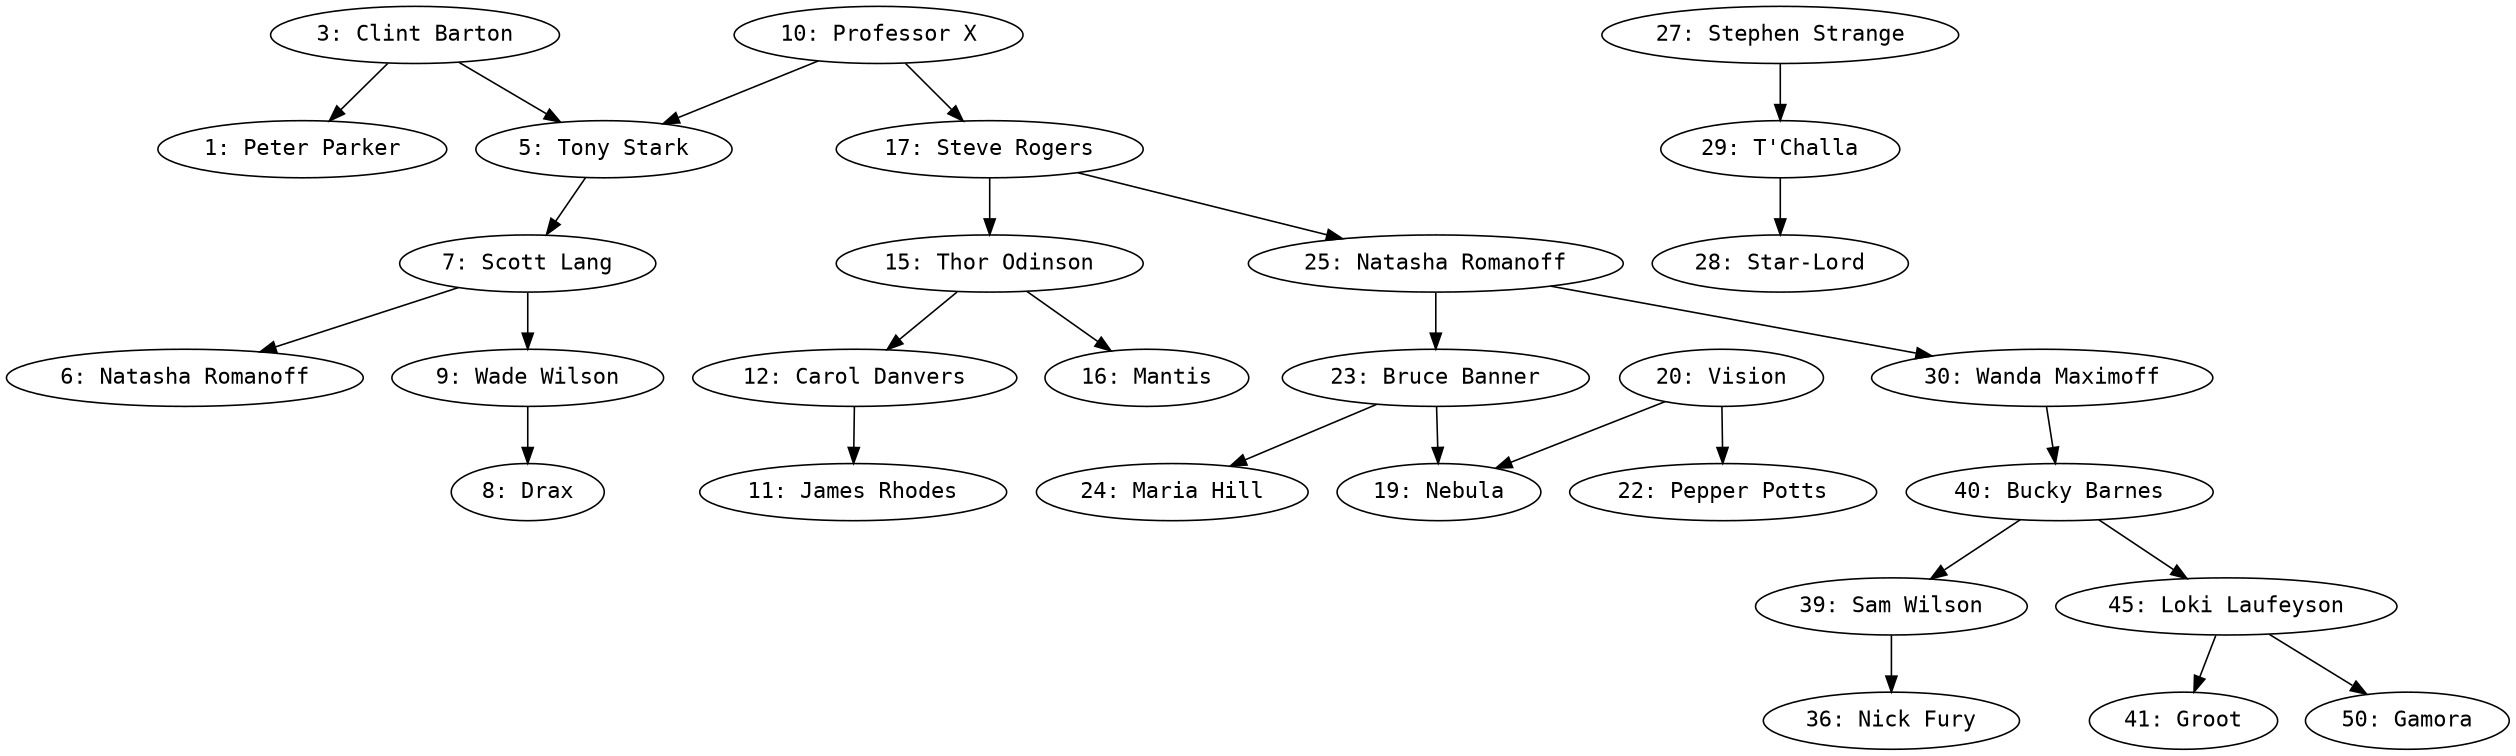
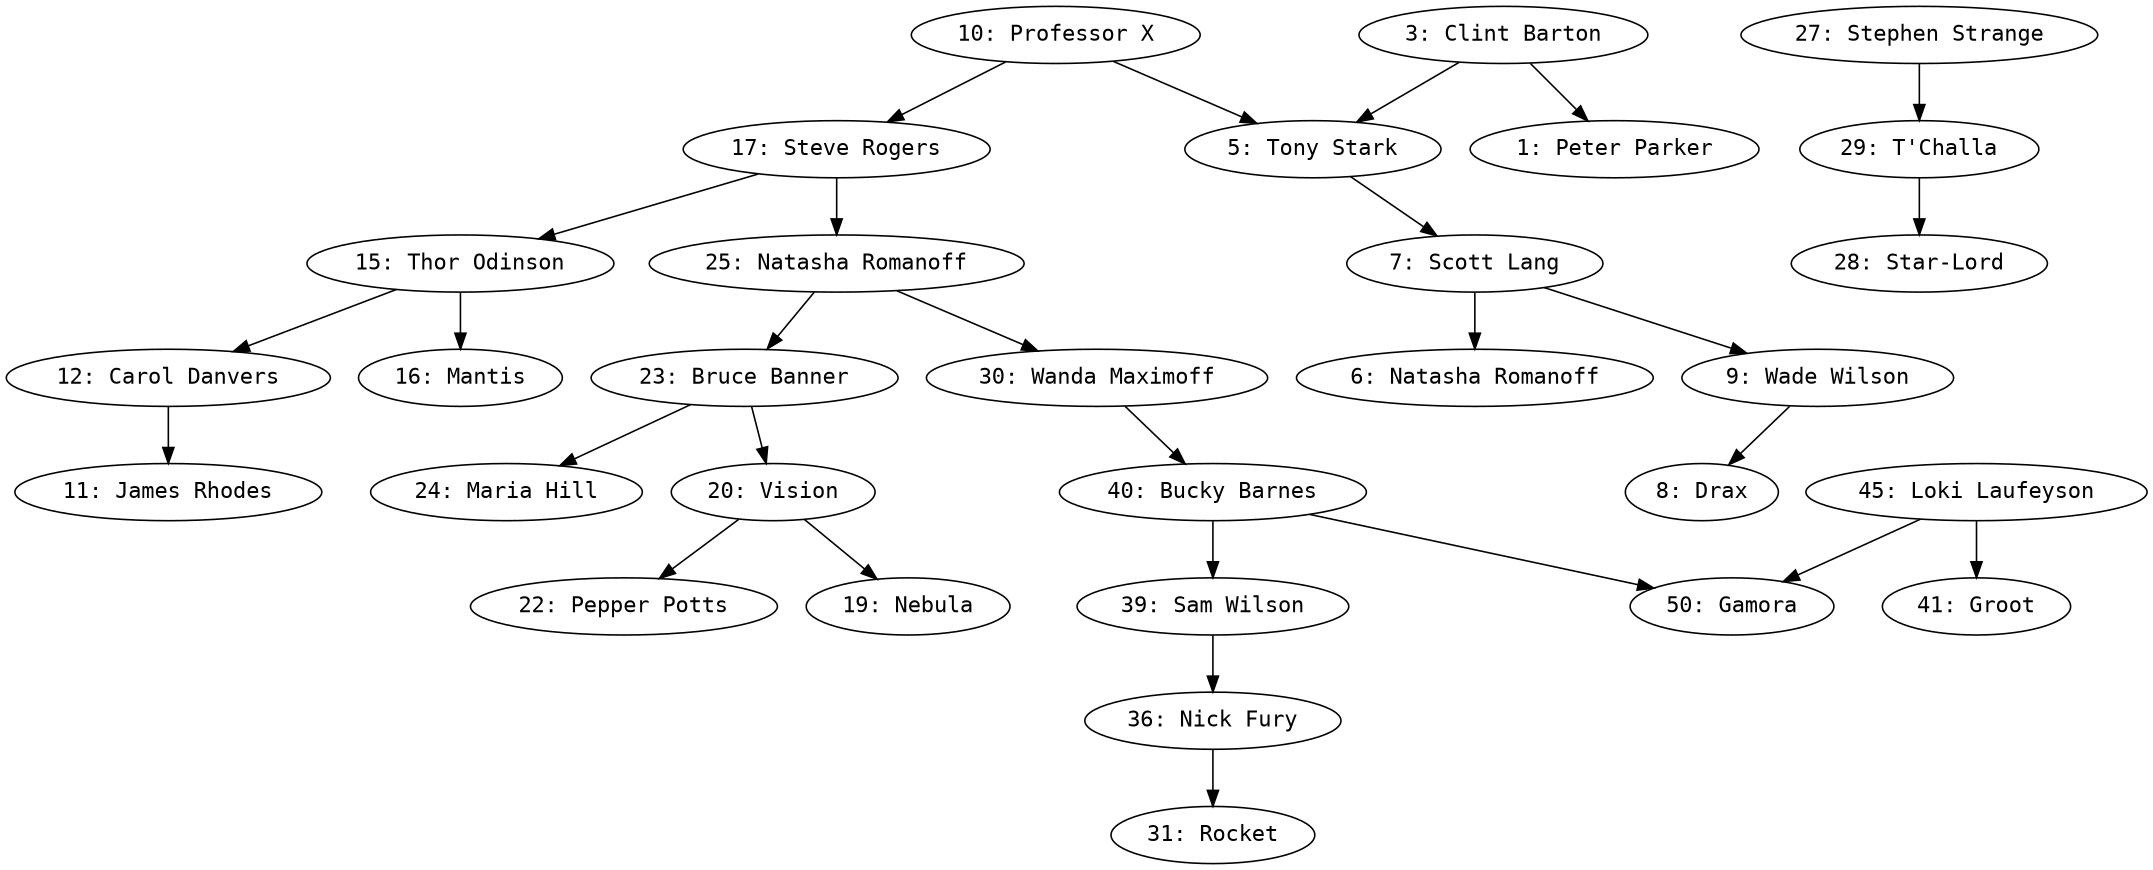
(1437, 427) -> (757, 427)
(2136, 545) -> (1474, 550)
none -> (1213, 835)
